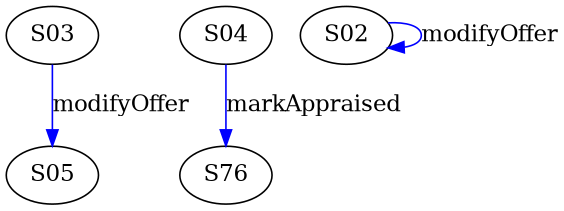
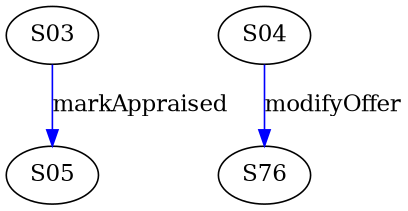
(346, 35) -> none
(121, 105) -> (140, 105)
(314, 105) -> (333, 105)
